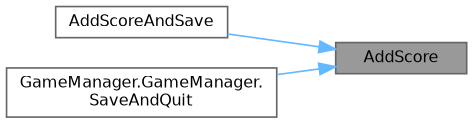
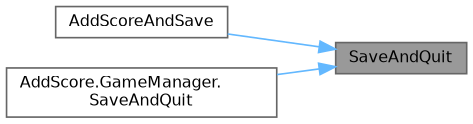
(401, 58) -> (401, 58)
(142, 93) -> (142, 93)
